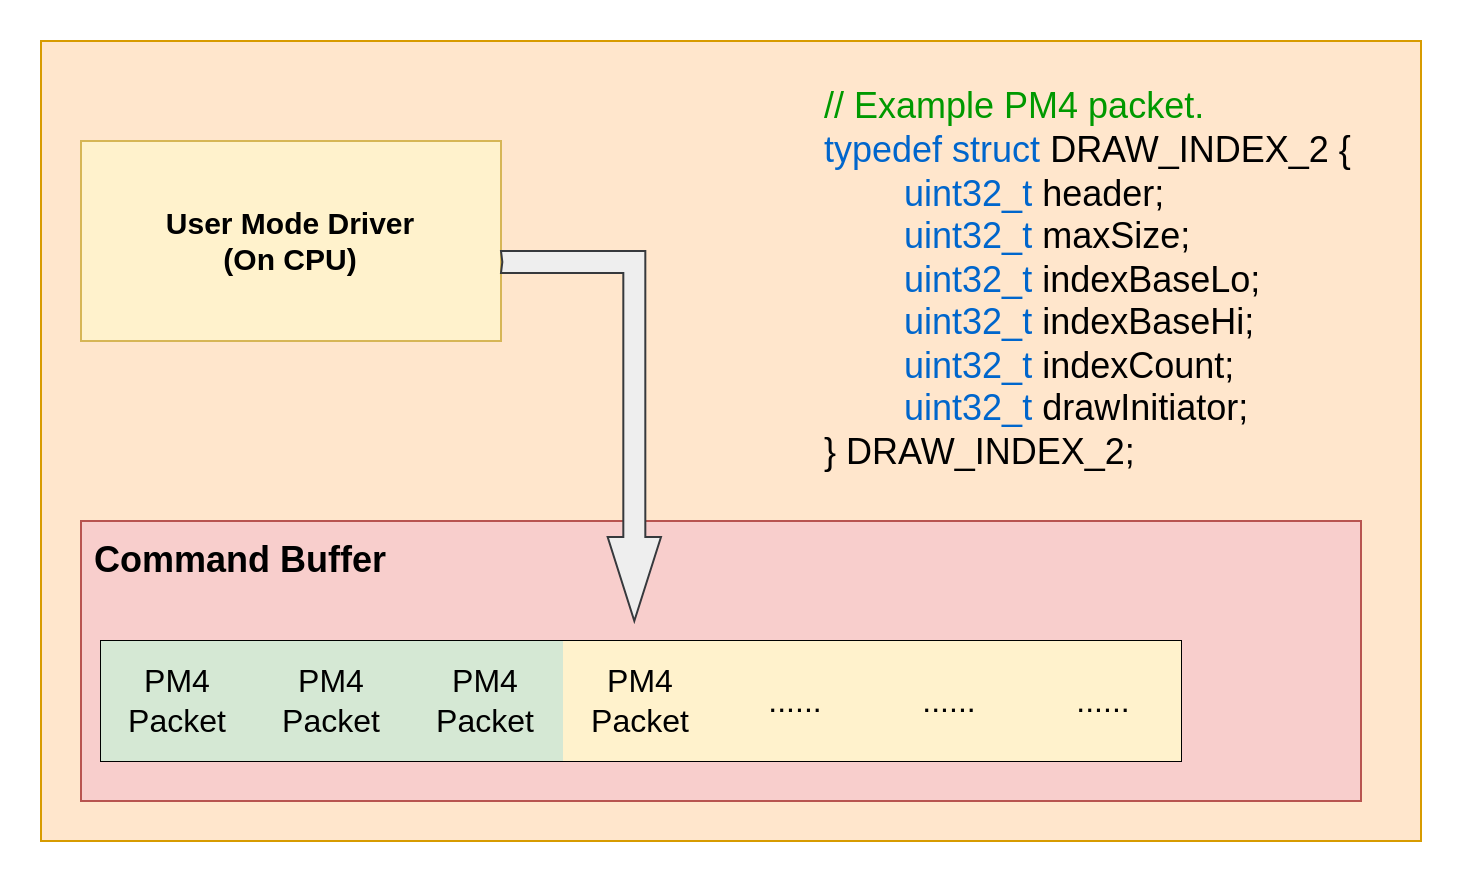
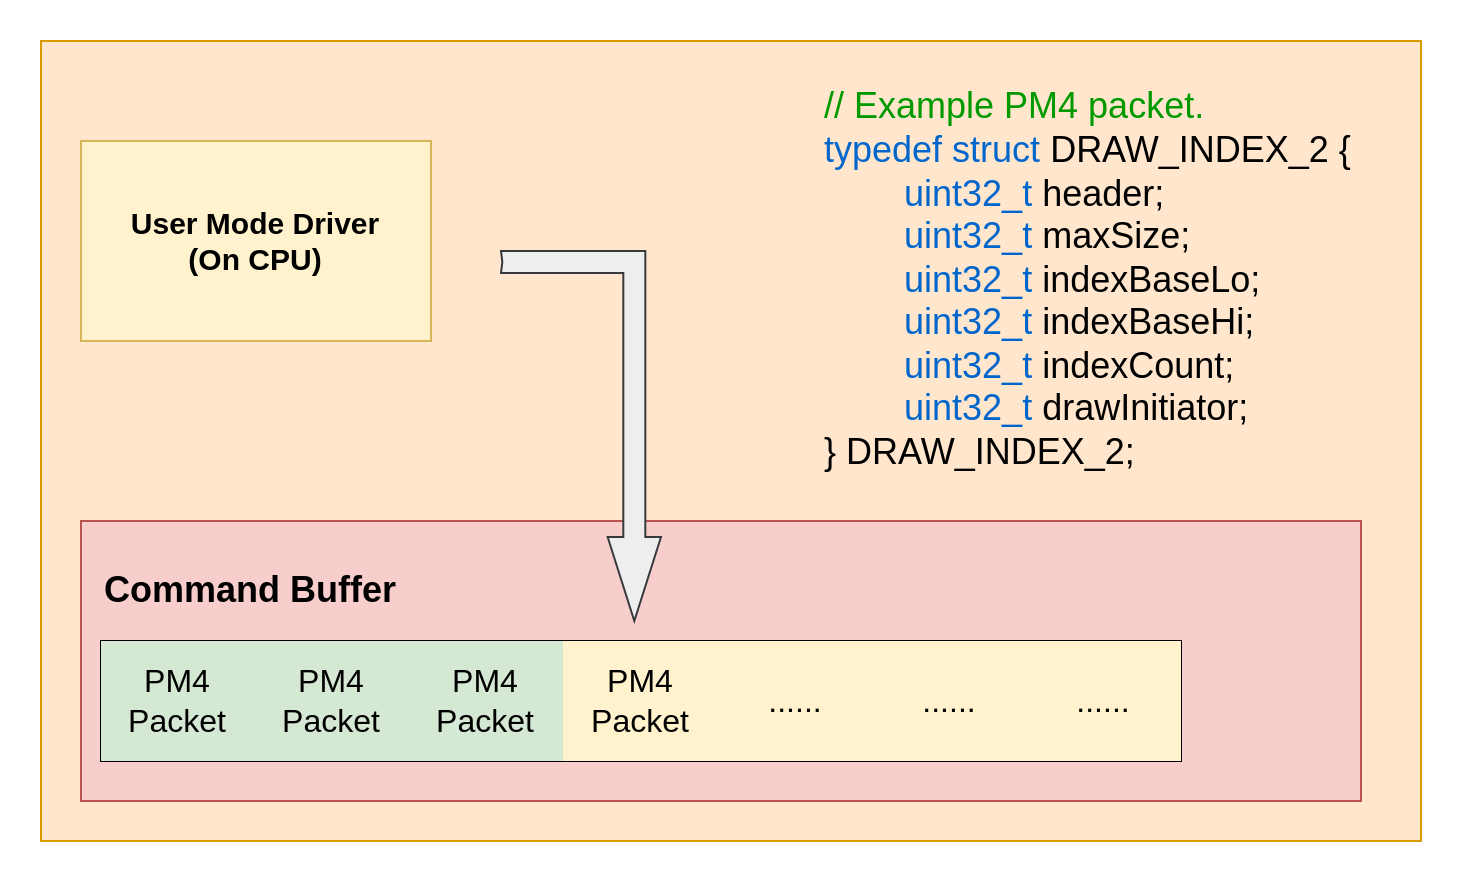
(291, 241) -> (256, 241)
(241, 561) -> (251, 591)
